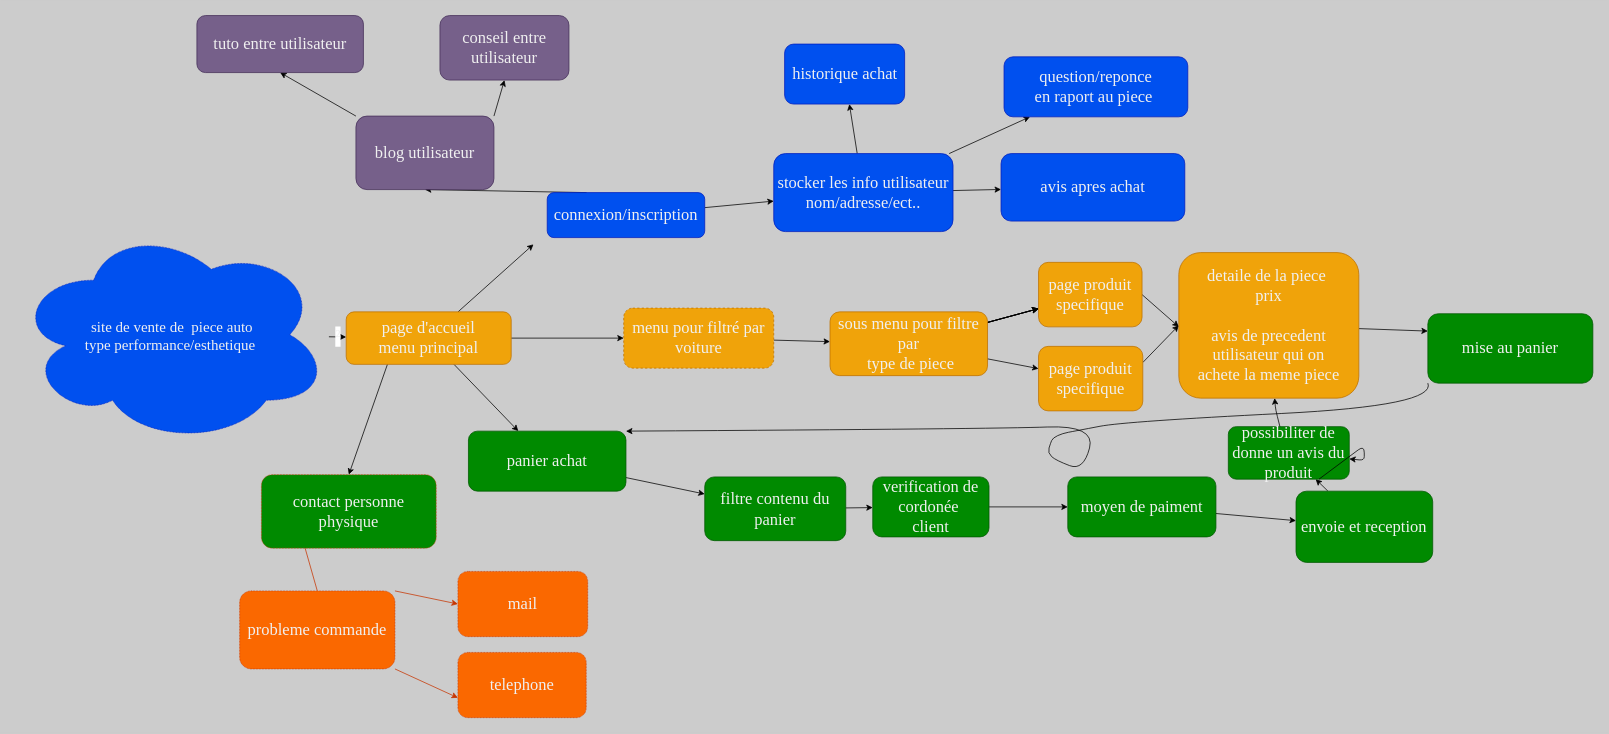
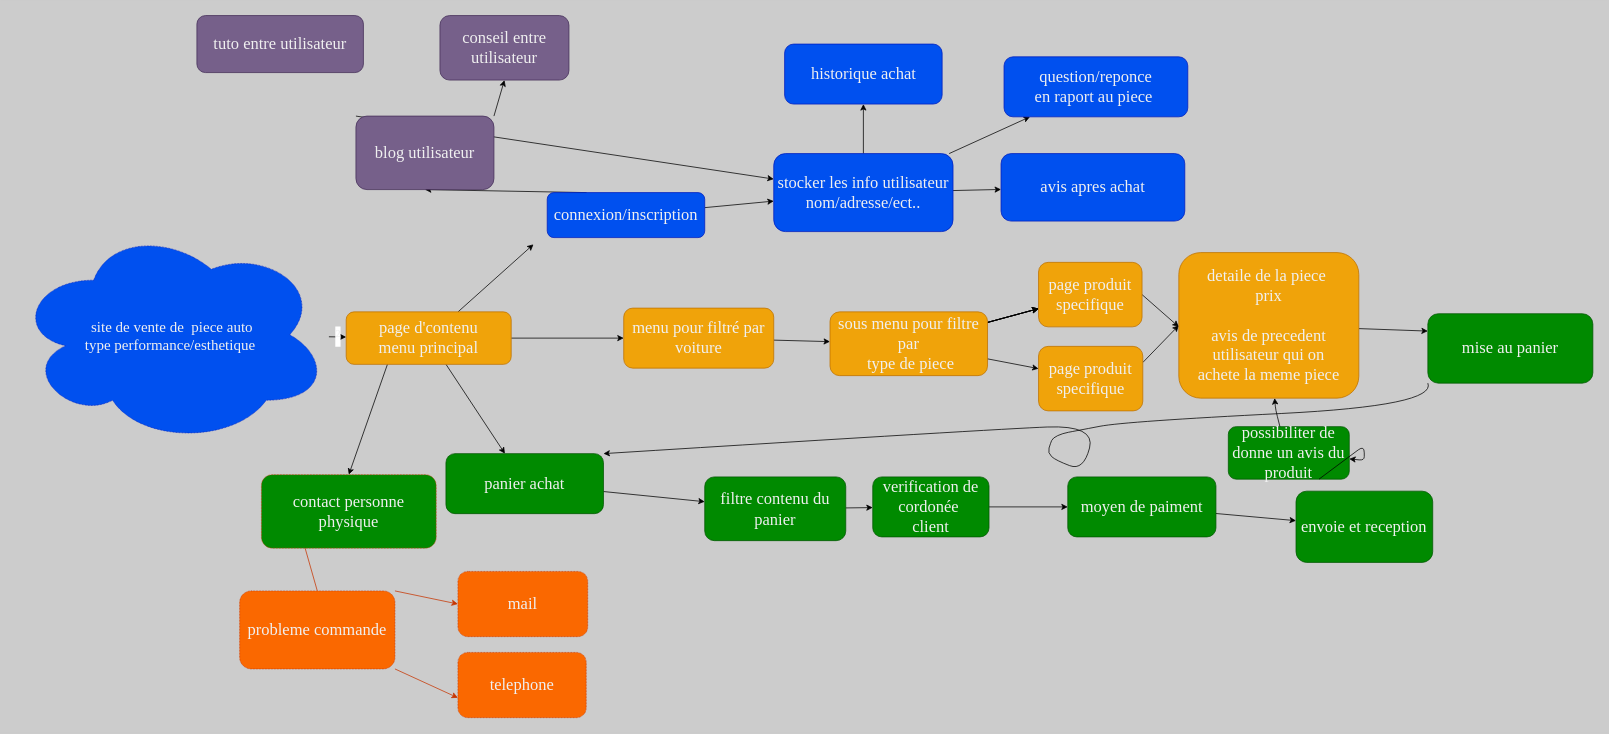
(845, 74) -> (863, 74)
(320, 95) -> (631, 157)
(429, 338) -> (429, 338)
(699, 338) -> (699, 338)
(547, 461) -> (525, 483)
(1323, 487) -> none
